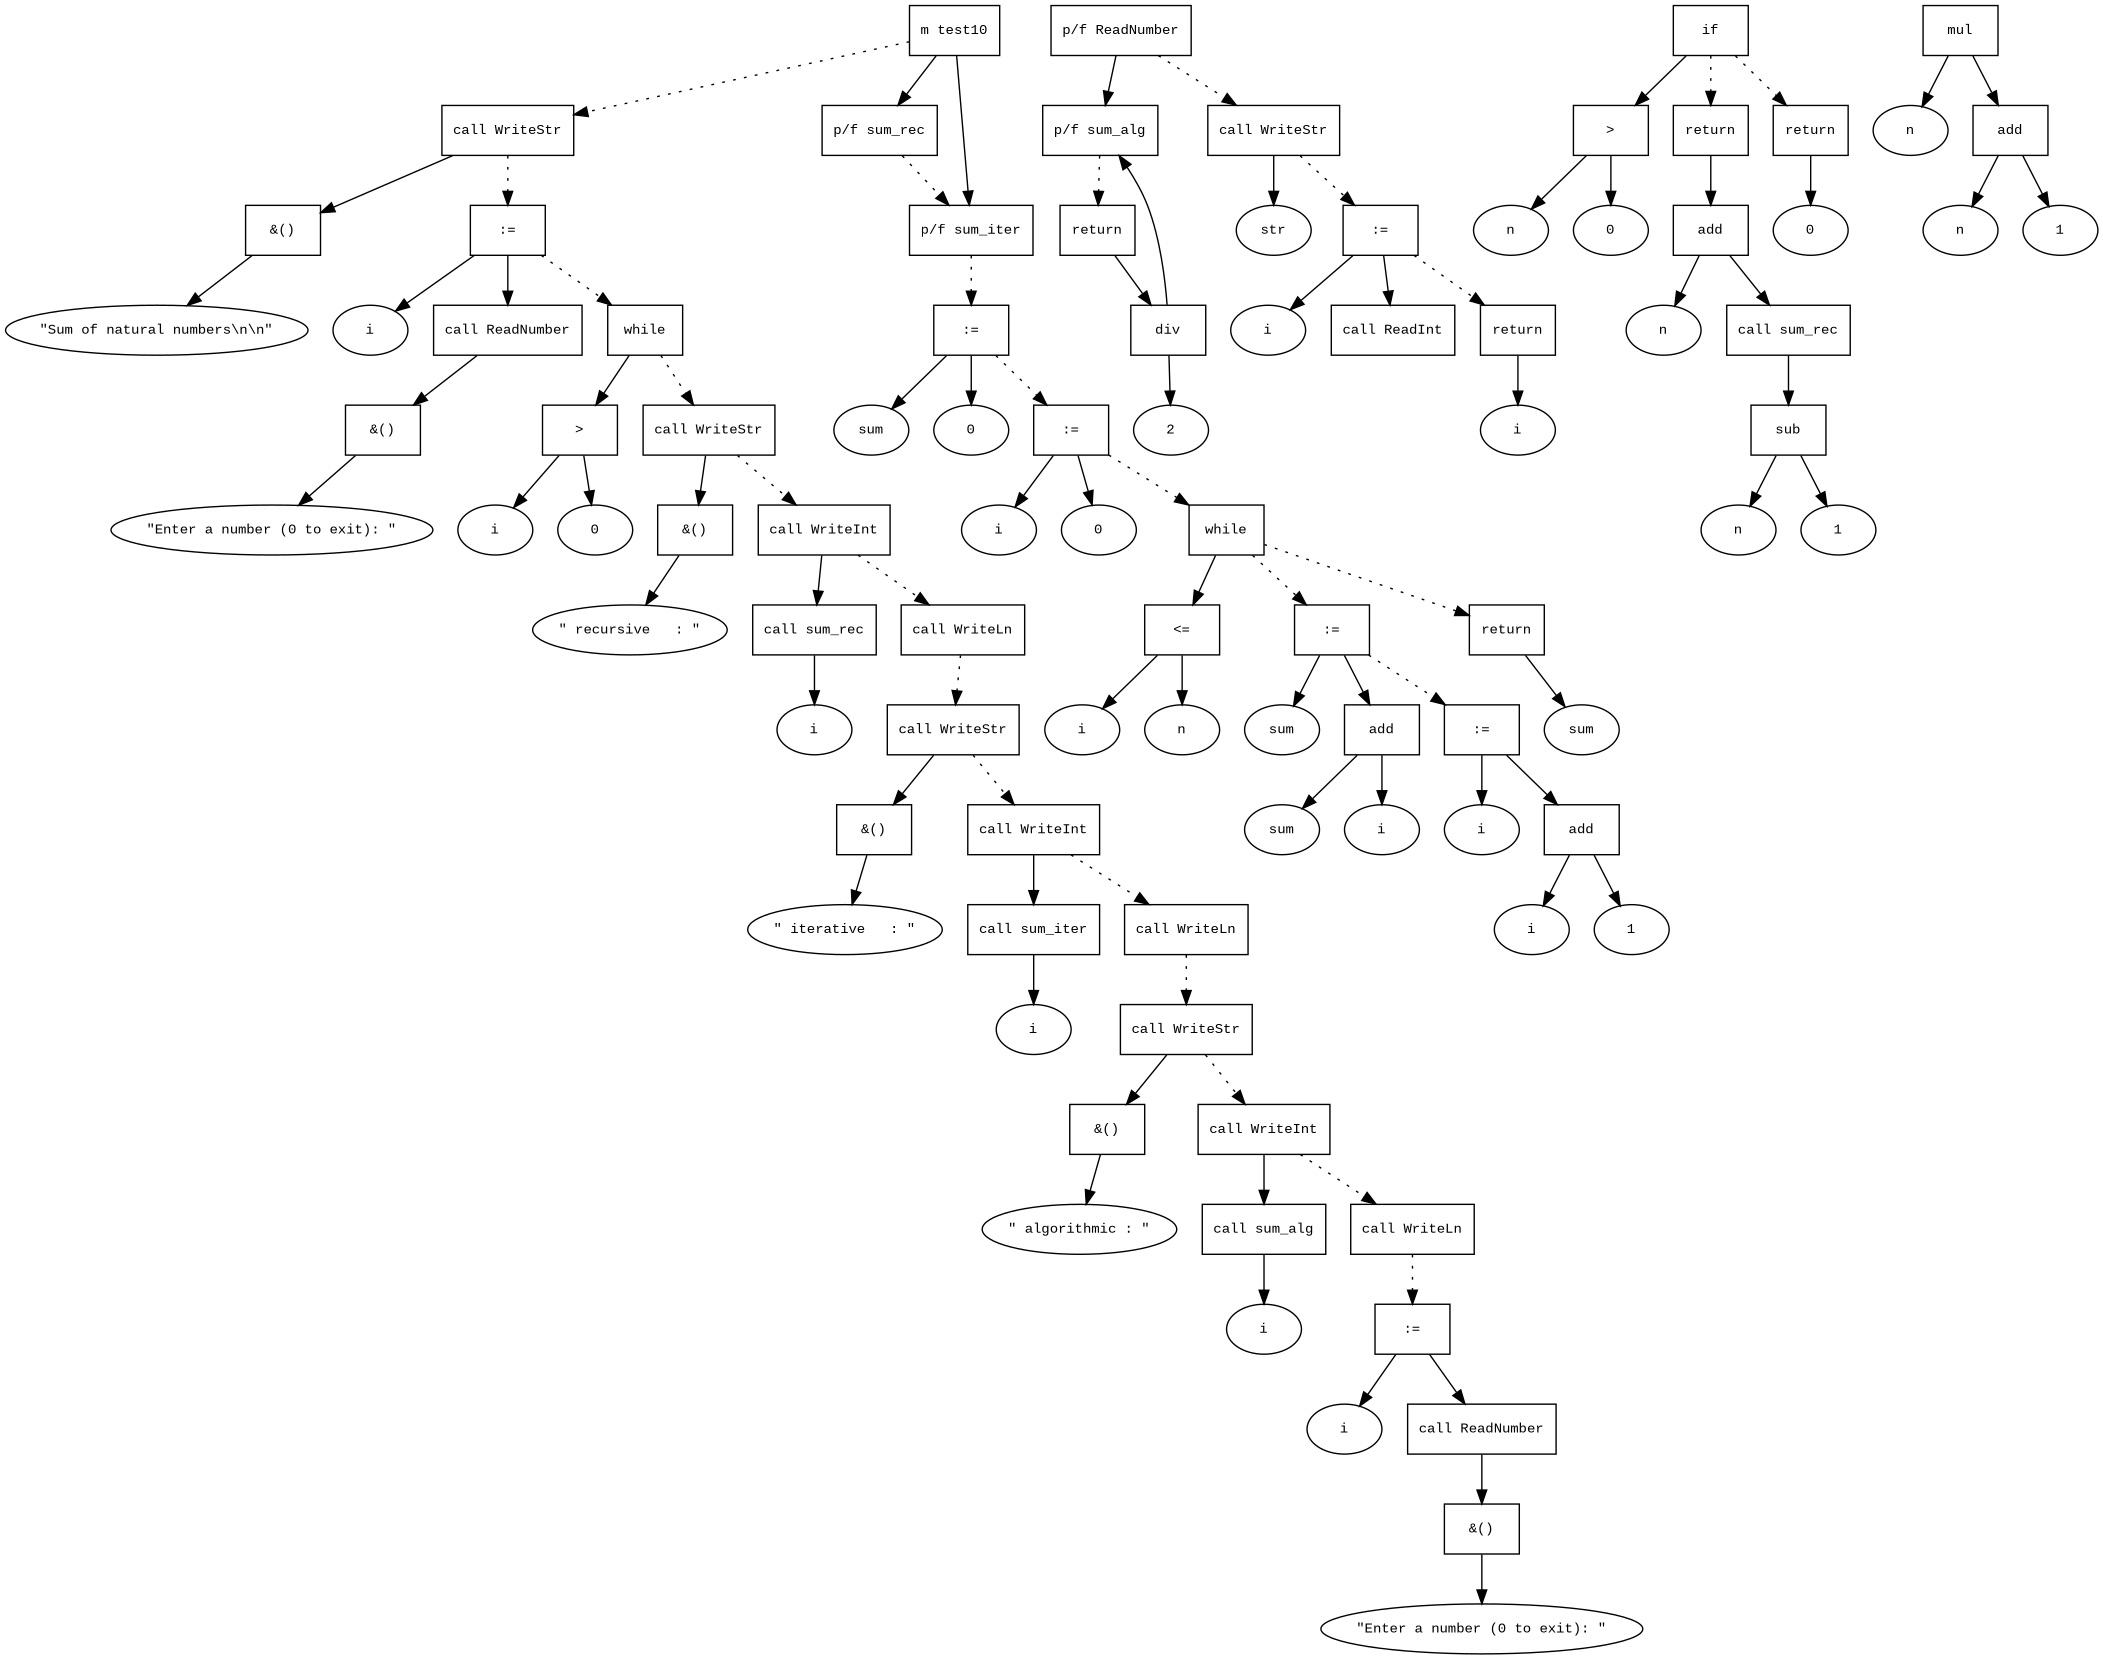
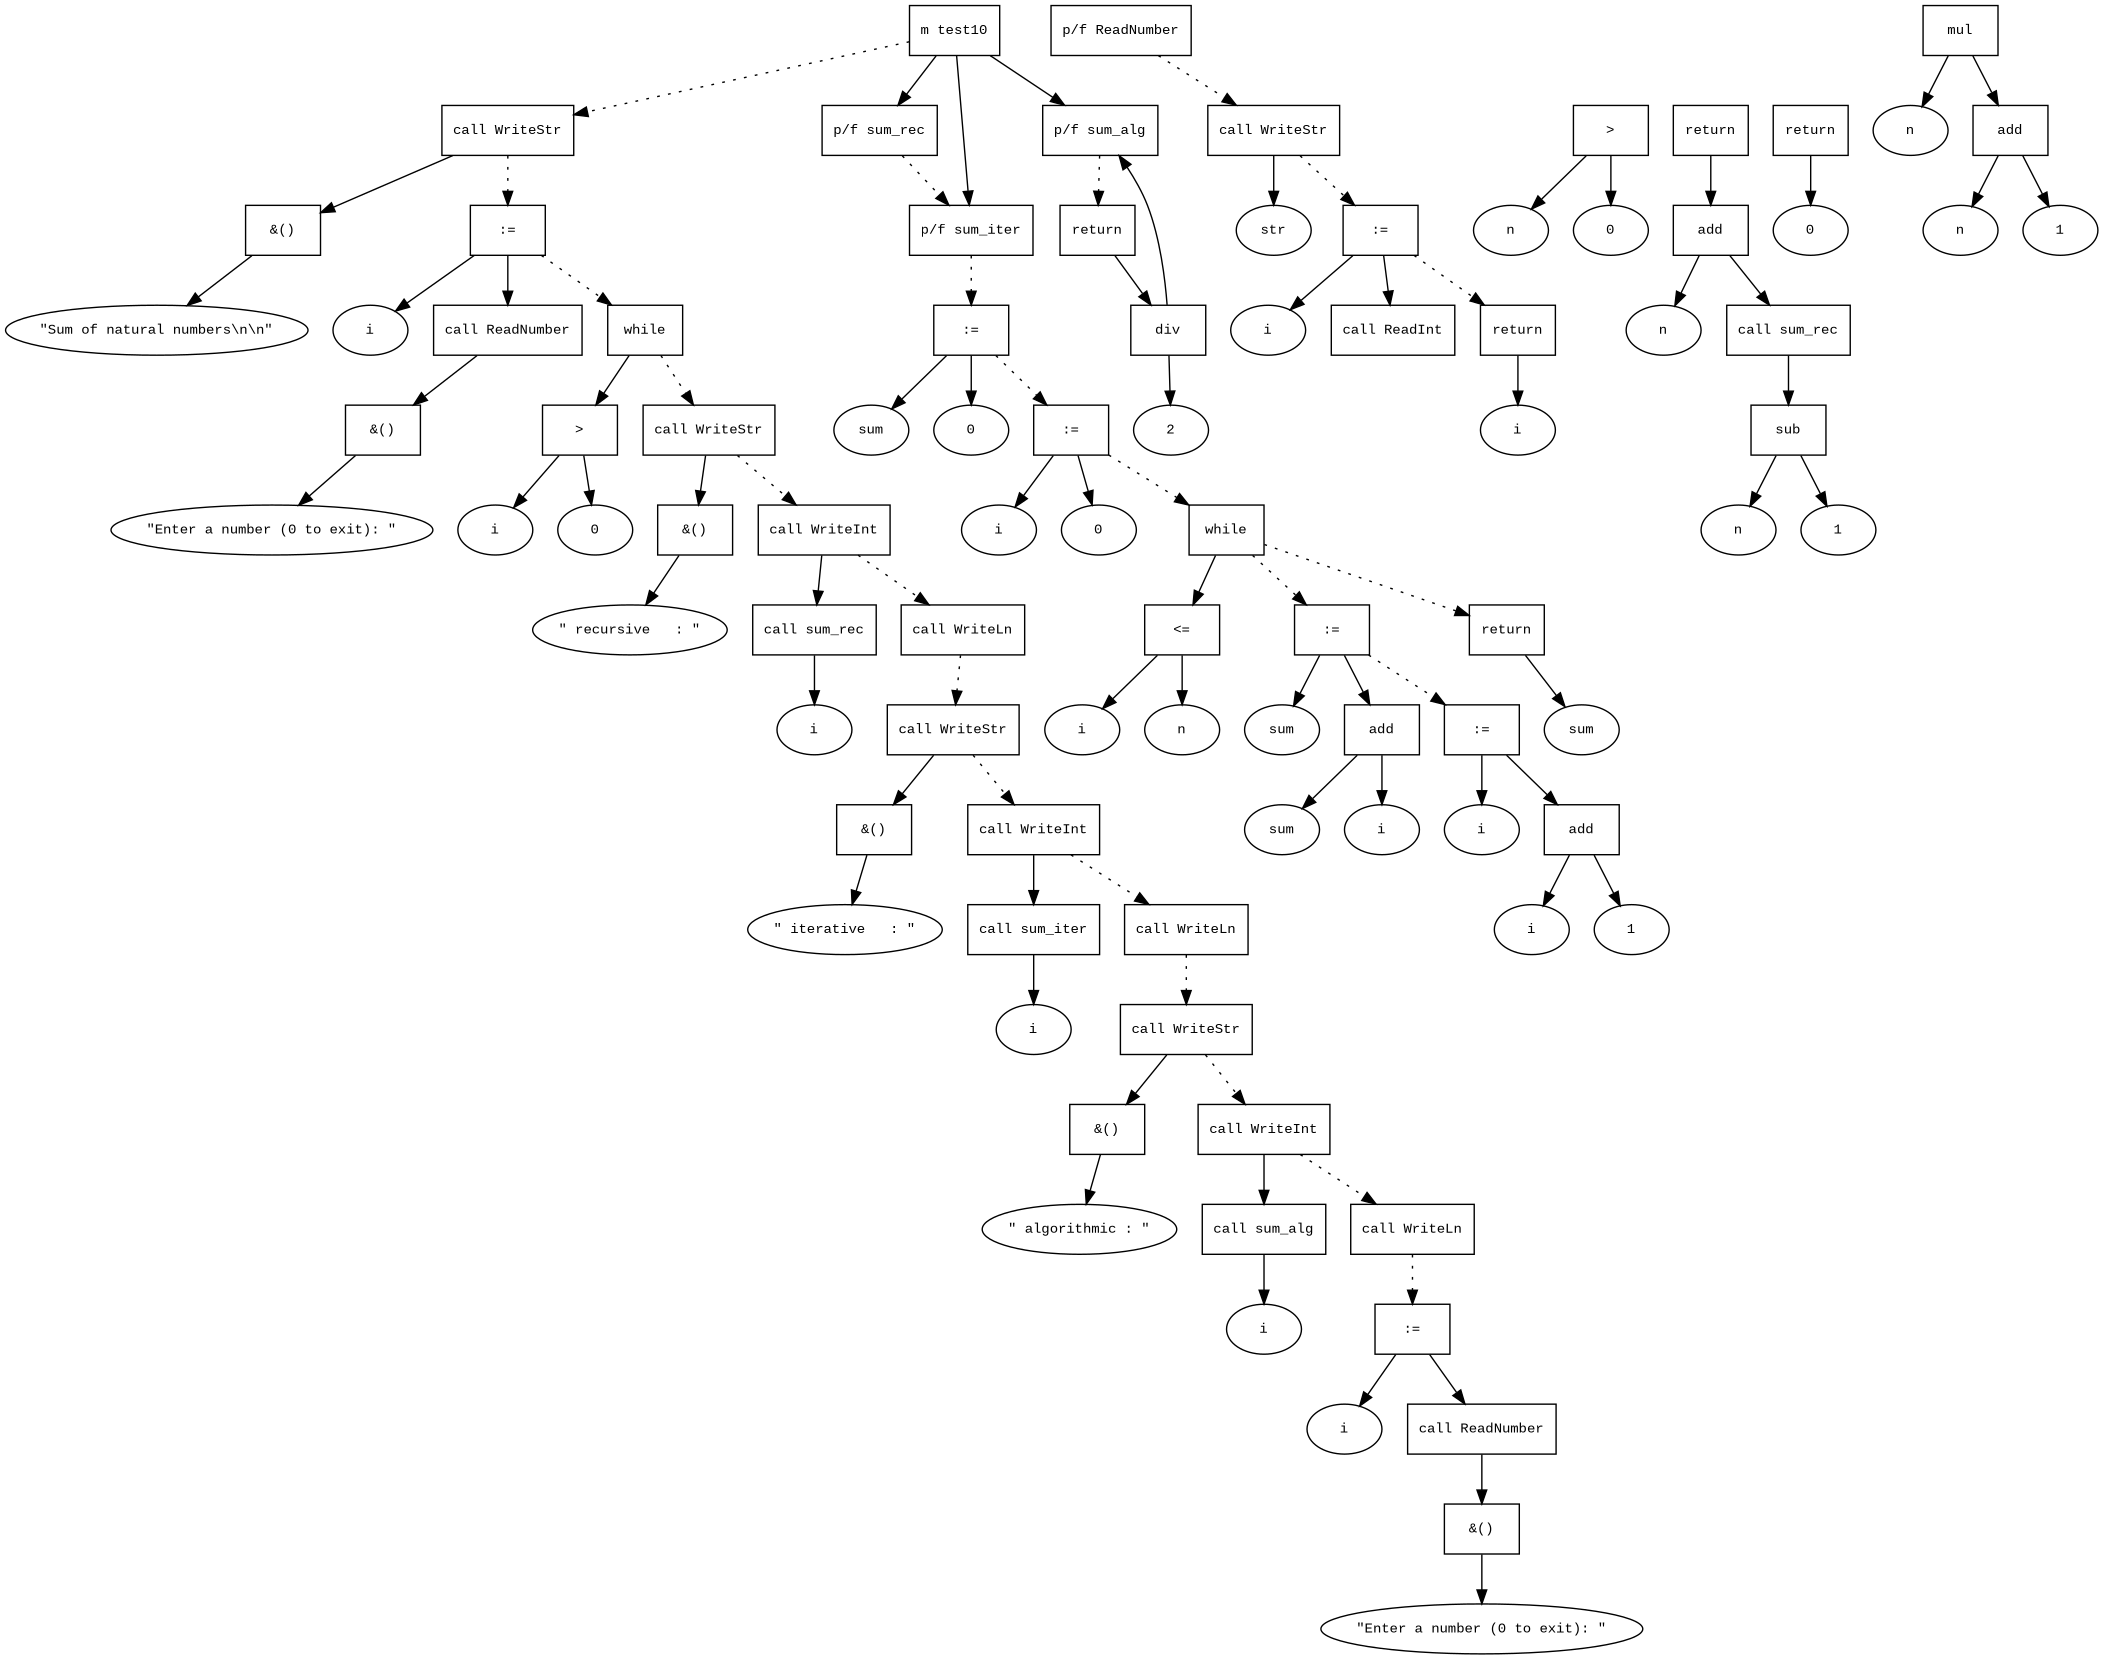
(1711, 31) -> none
(1112, 74) -> (1022, 77)
